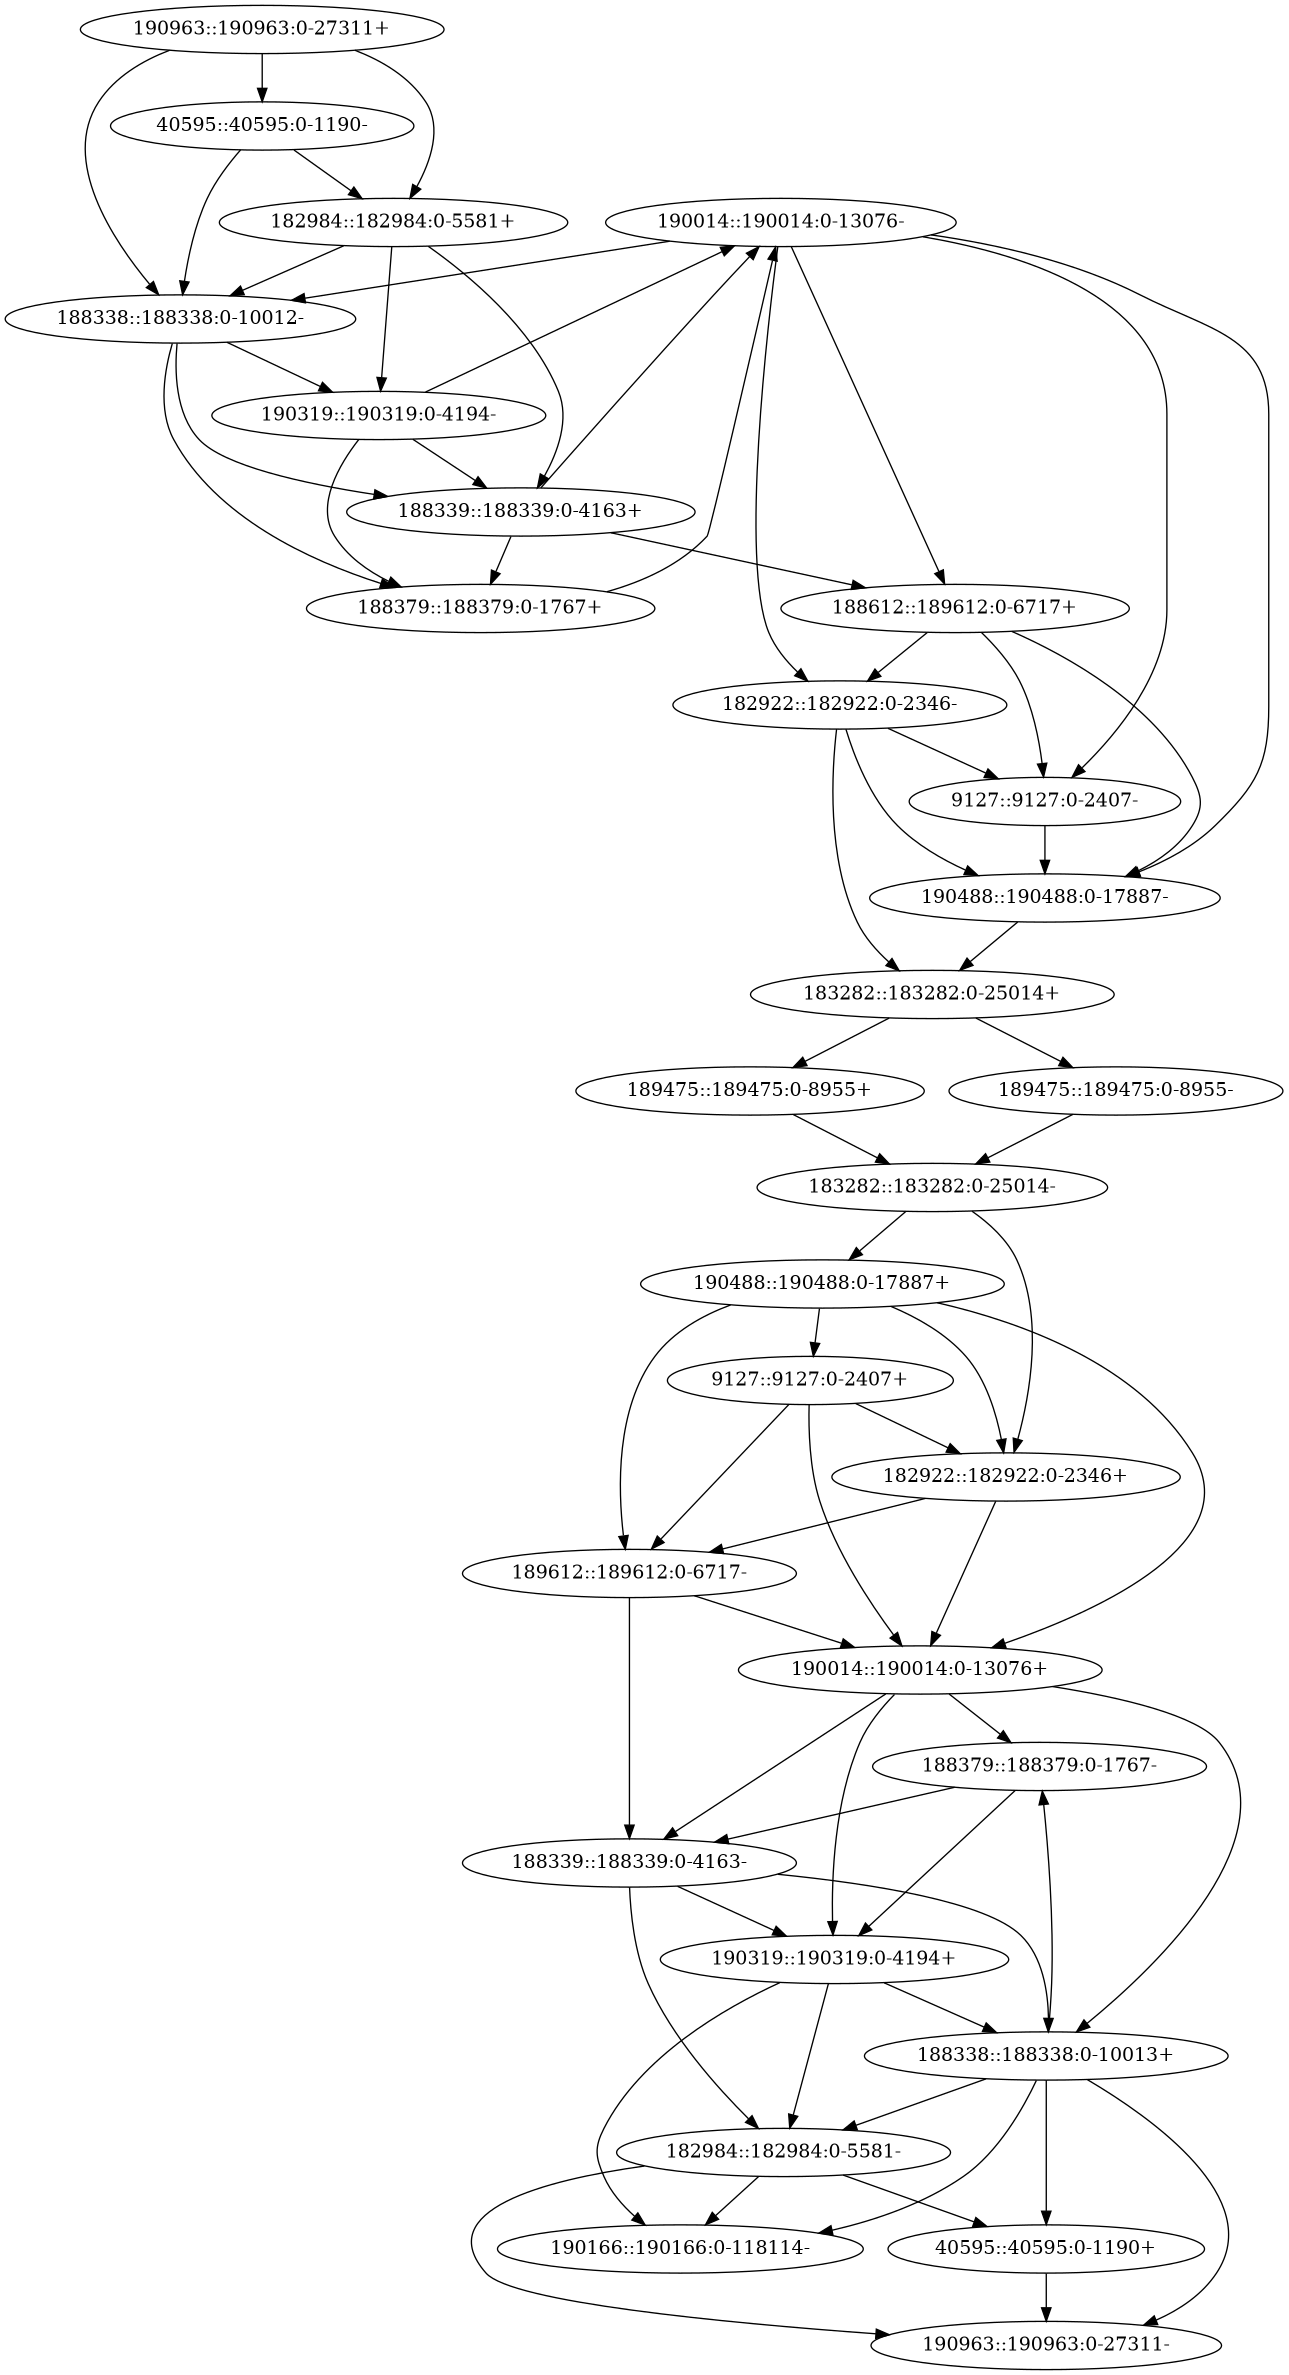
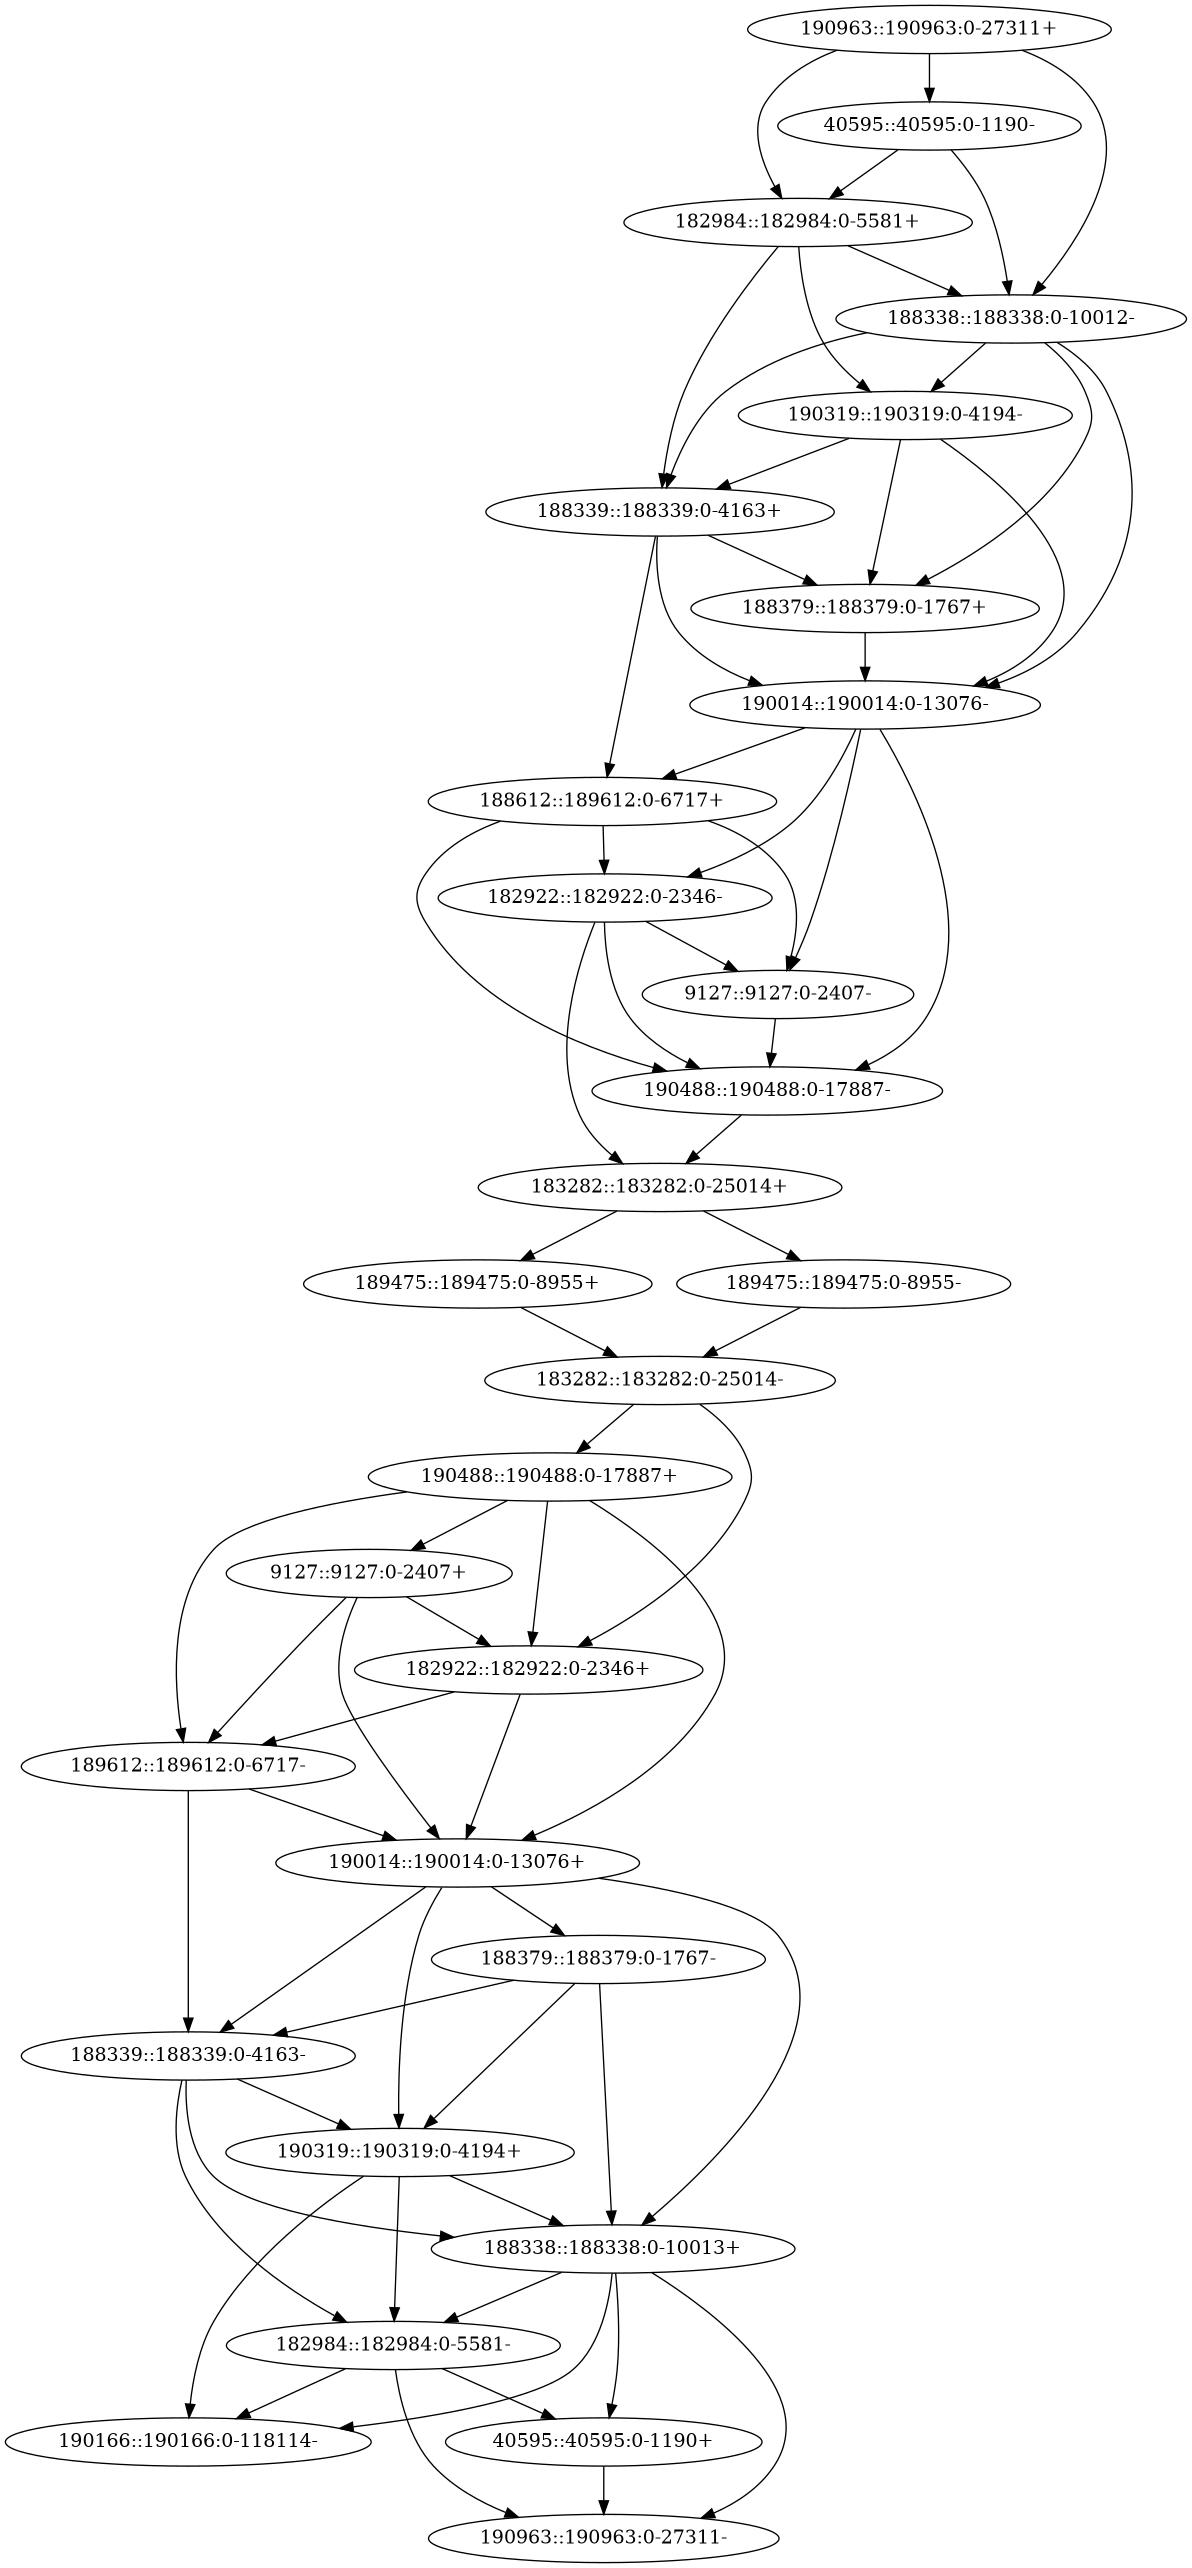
(487, 270) -> (1129, 529)
(1052, 1918) -> (605, 2097)
